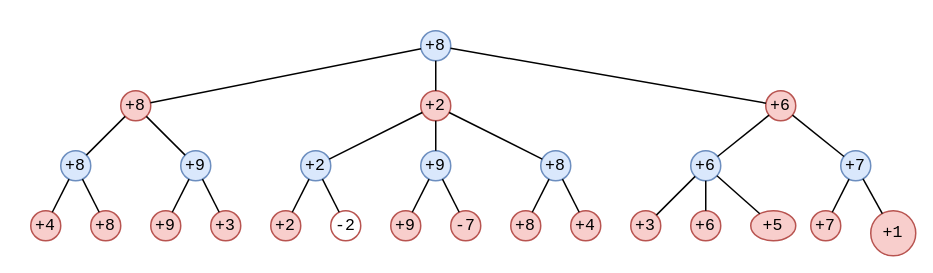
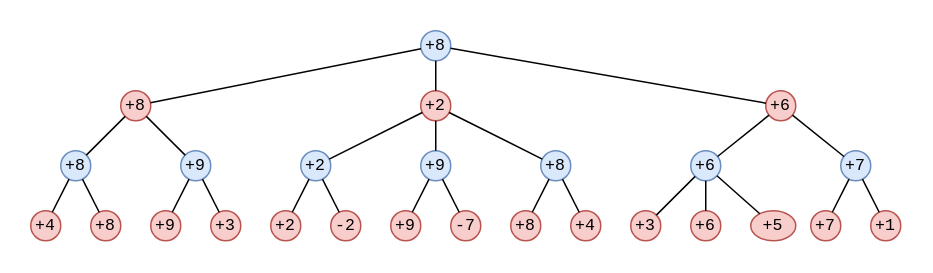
(346, 226) -> (346, 226)
(893, 233) -> (886, 226)
